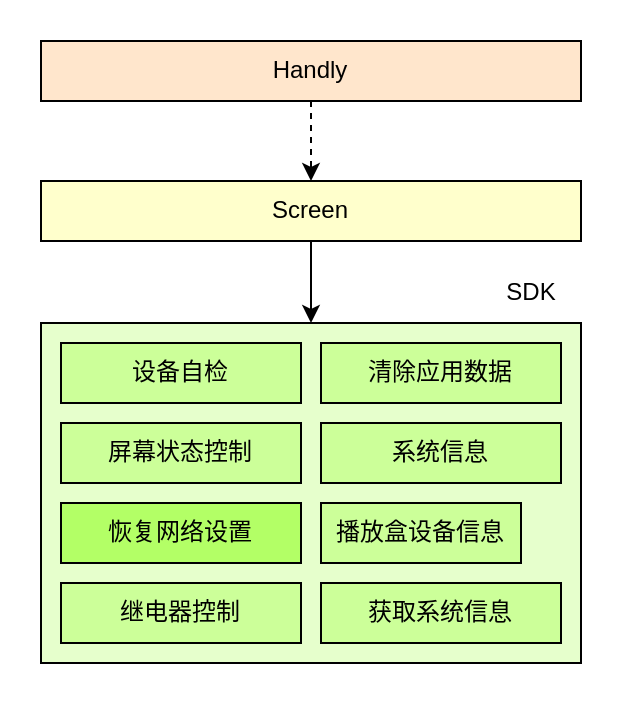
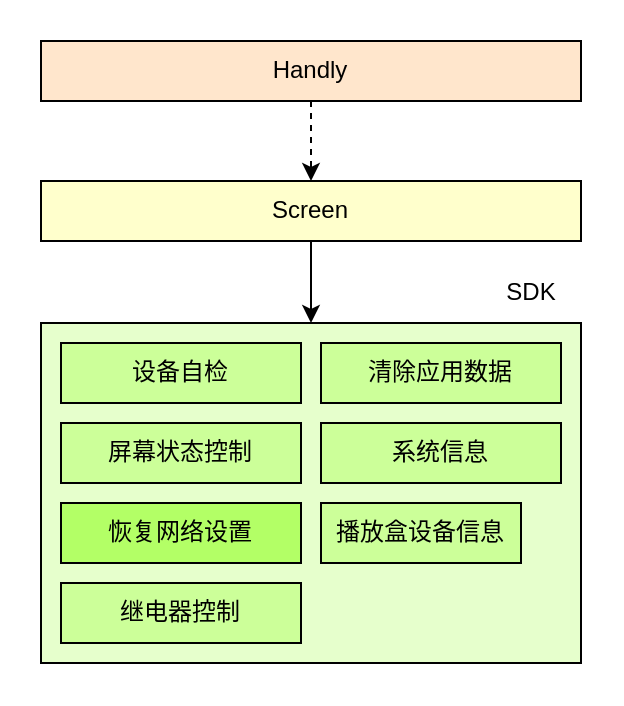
(441, 613) -> none
